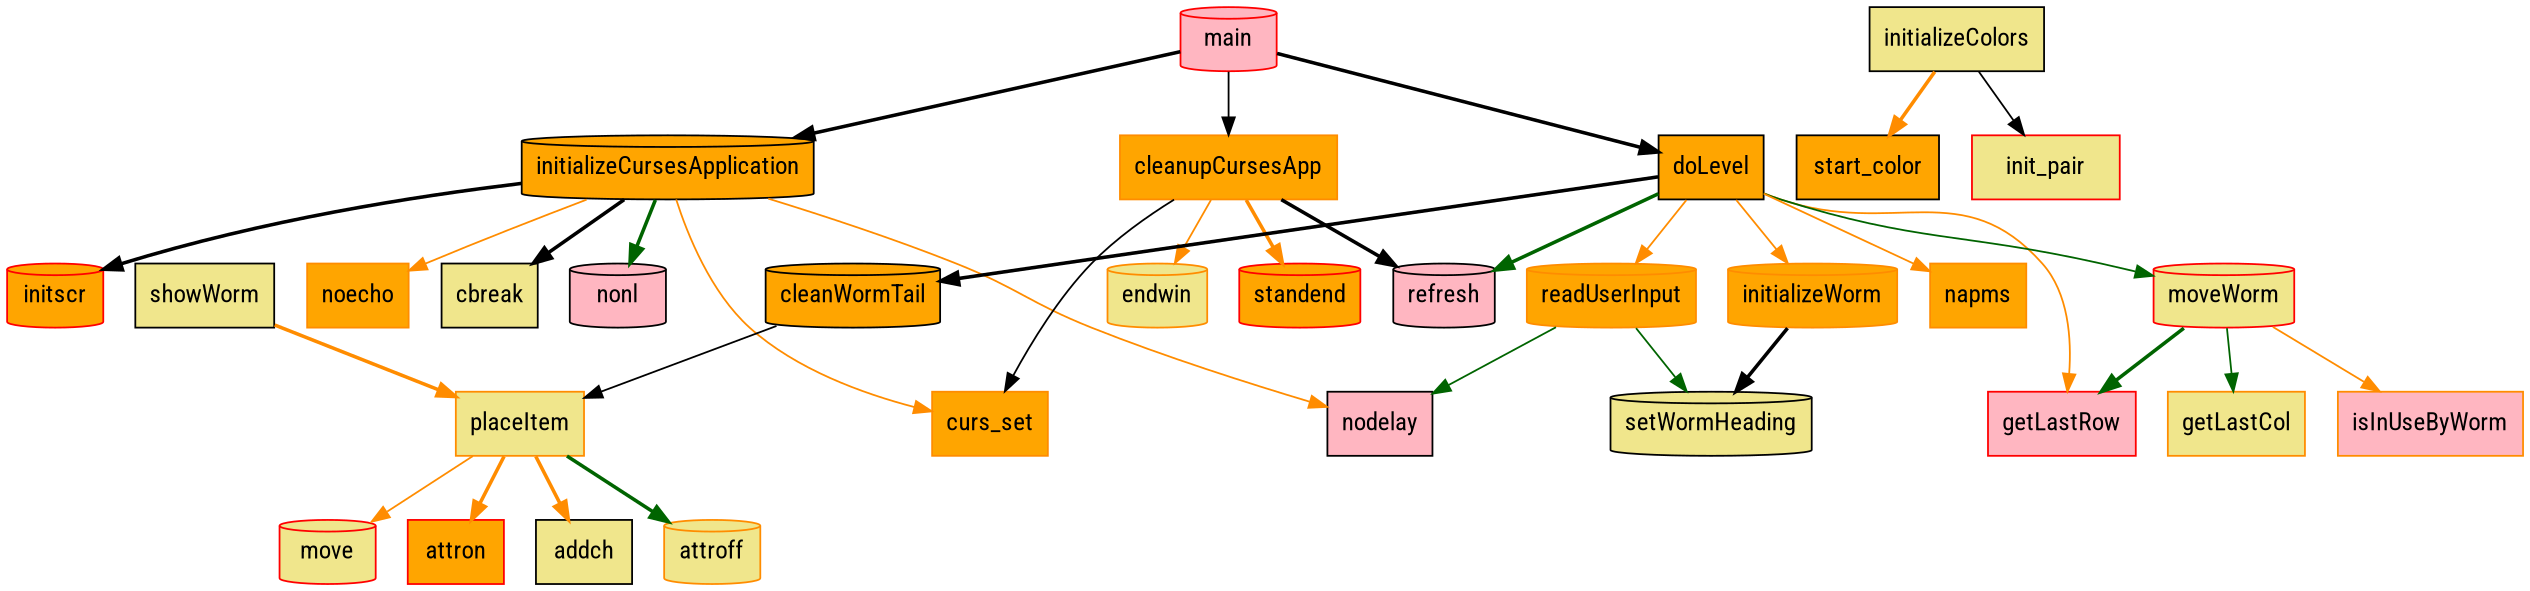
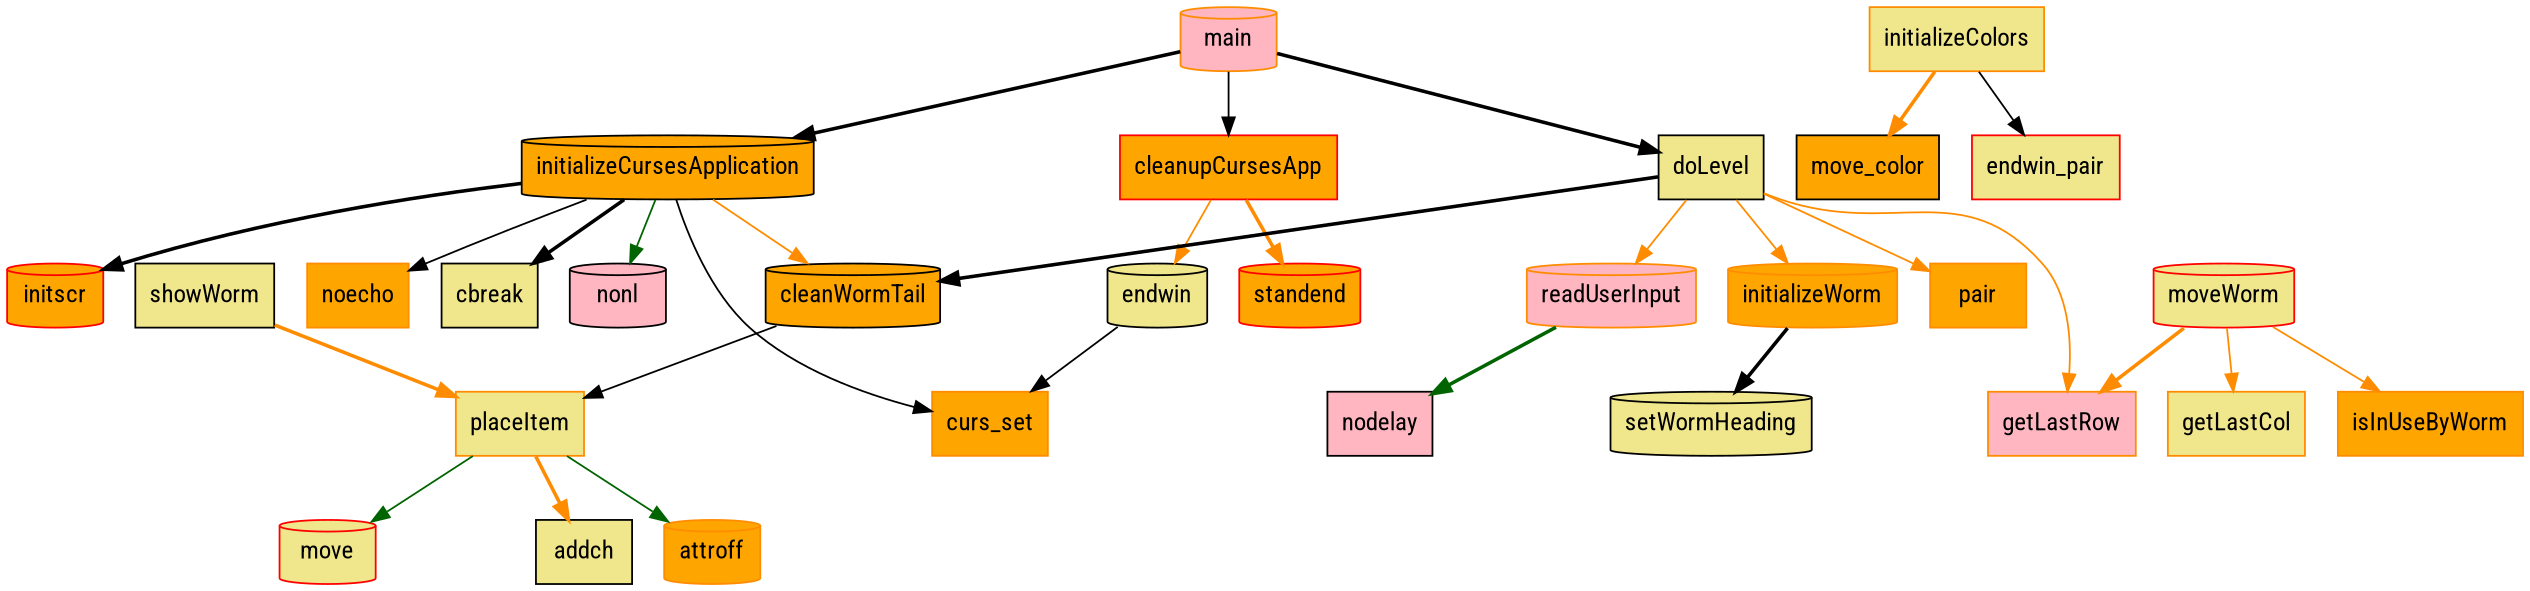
(1229, 39) -> (1229, 39)
(1957, 39) -> (1957, 39)
(1229, 167) -> (1229, 167)
(1711, 167) -> (1711, 167)
(1868, 167) -> (1868, 167)
(2046, 167) -> (2046, 167)
(646, 223) -> (646, 223)
(506, 231) -> (506, 231)
(1948, 237) -> none
(1081, 275) -> (1082, 354)
(1157, 296) -> (1157, 296)
(1444, 296) -> none
(1611, 296) -> (1611, 296)
(1978, 296) -> (1978, 296)
(1038, 303) -> (752, 226)
(770, 344) -> (770, 344)
(2229, 351) -> (2229, 351)
(1656, 353) -> none
(2150, 354) -> (2150, 354)
(1502, 356) -> (1502, 356)
(2062, 424) -> (2062, 424)
(2430, 424) -> (2430, 424)
(430, 484) -> (430, 484)
(610, 484) -> (610, 484)
(456, 552) -> none
(712, 552) -> (712, 552)
